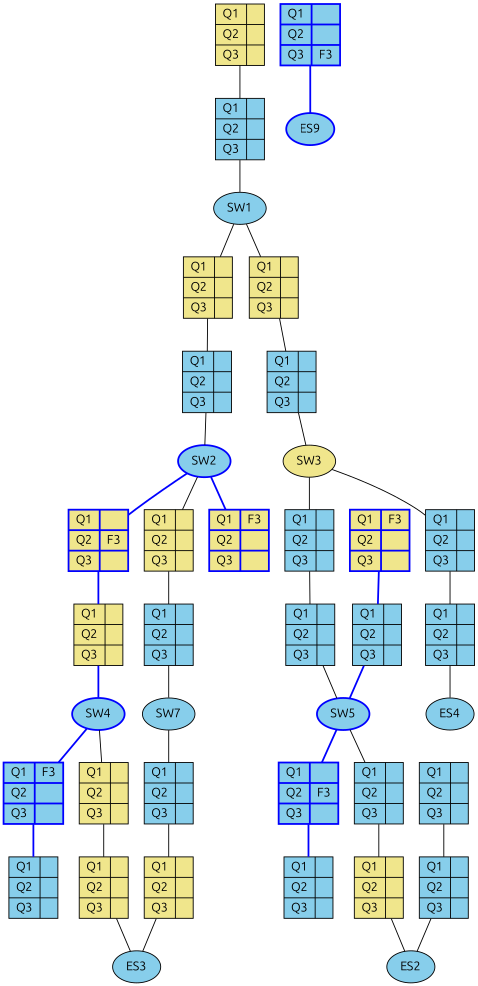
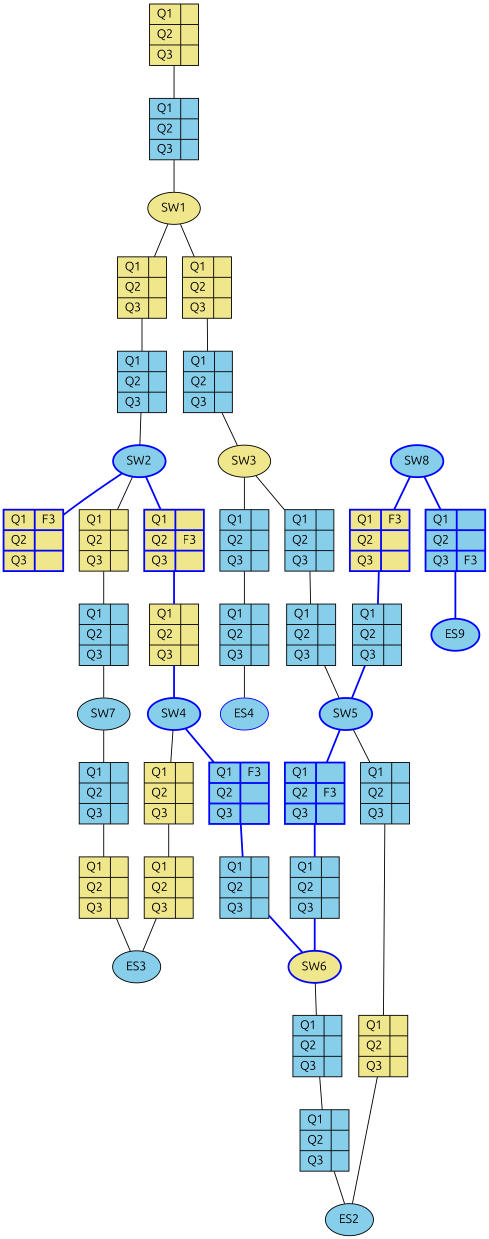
(240, 208) -> (174, 208)
none -> (417, 461)
(450, 714) -> (244, 714)
none -> (315, 967)
